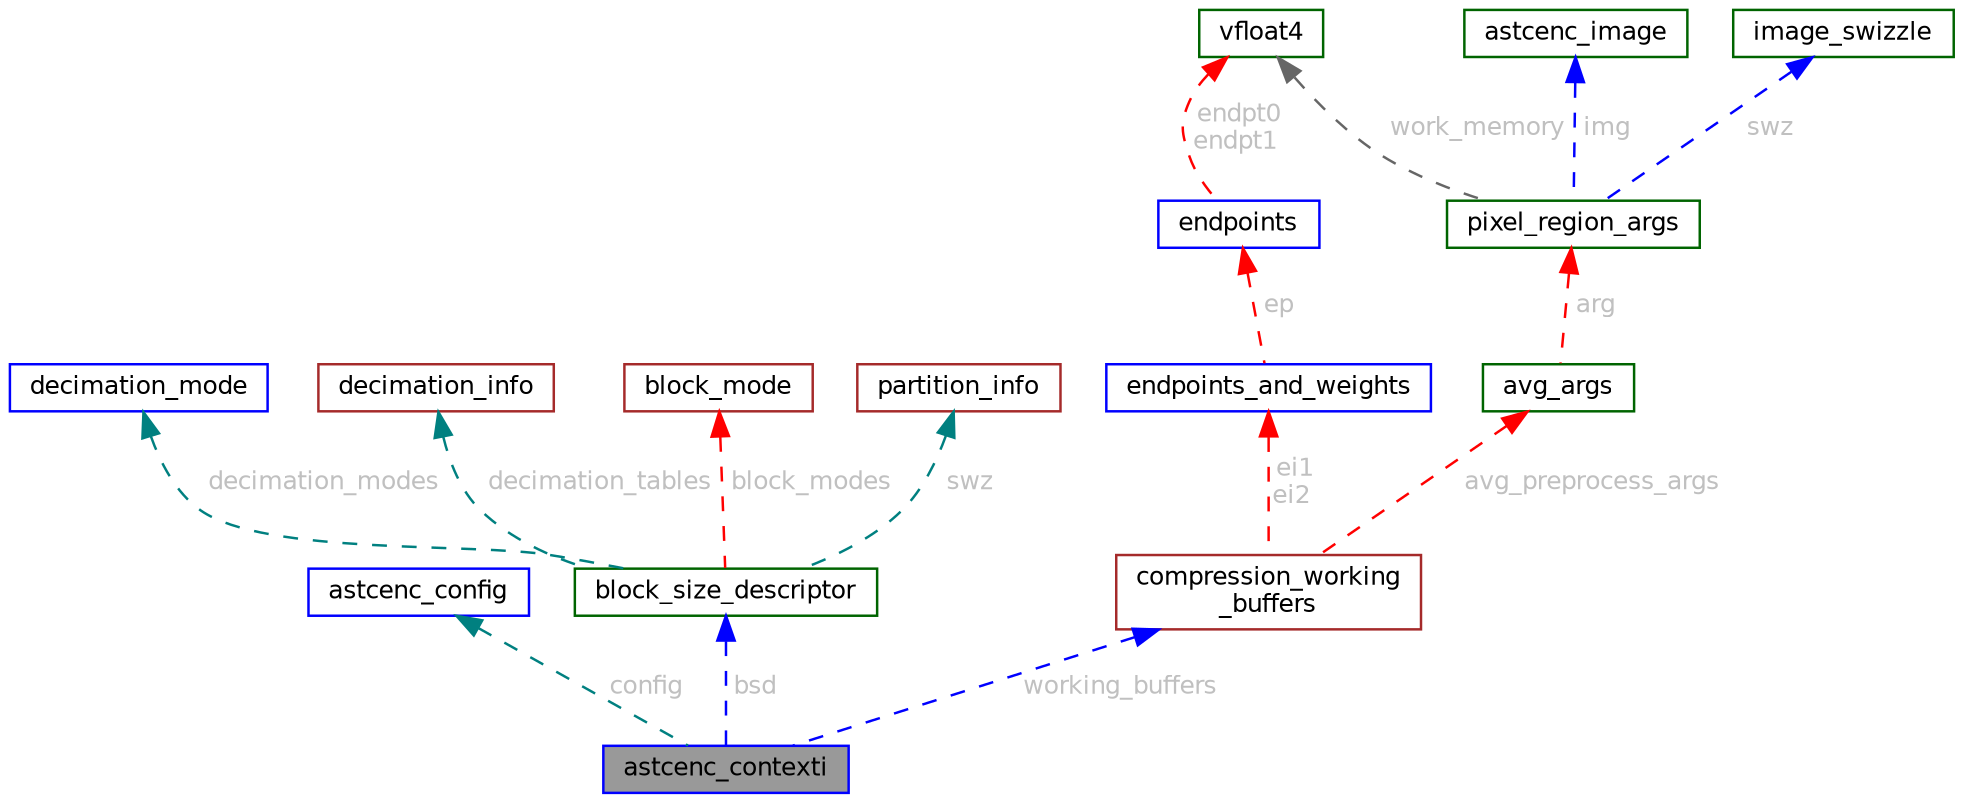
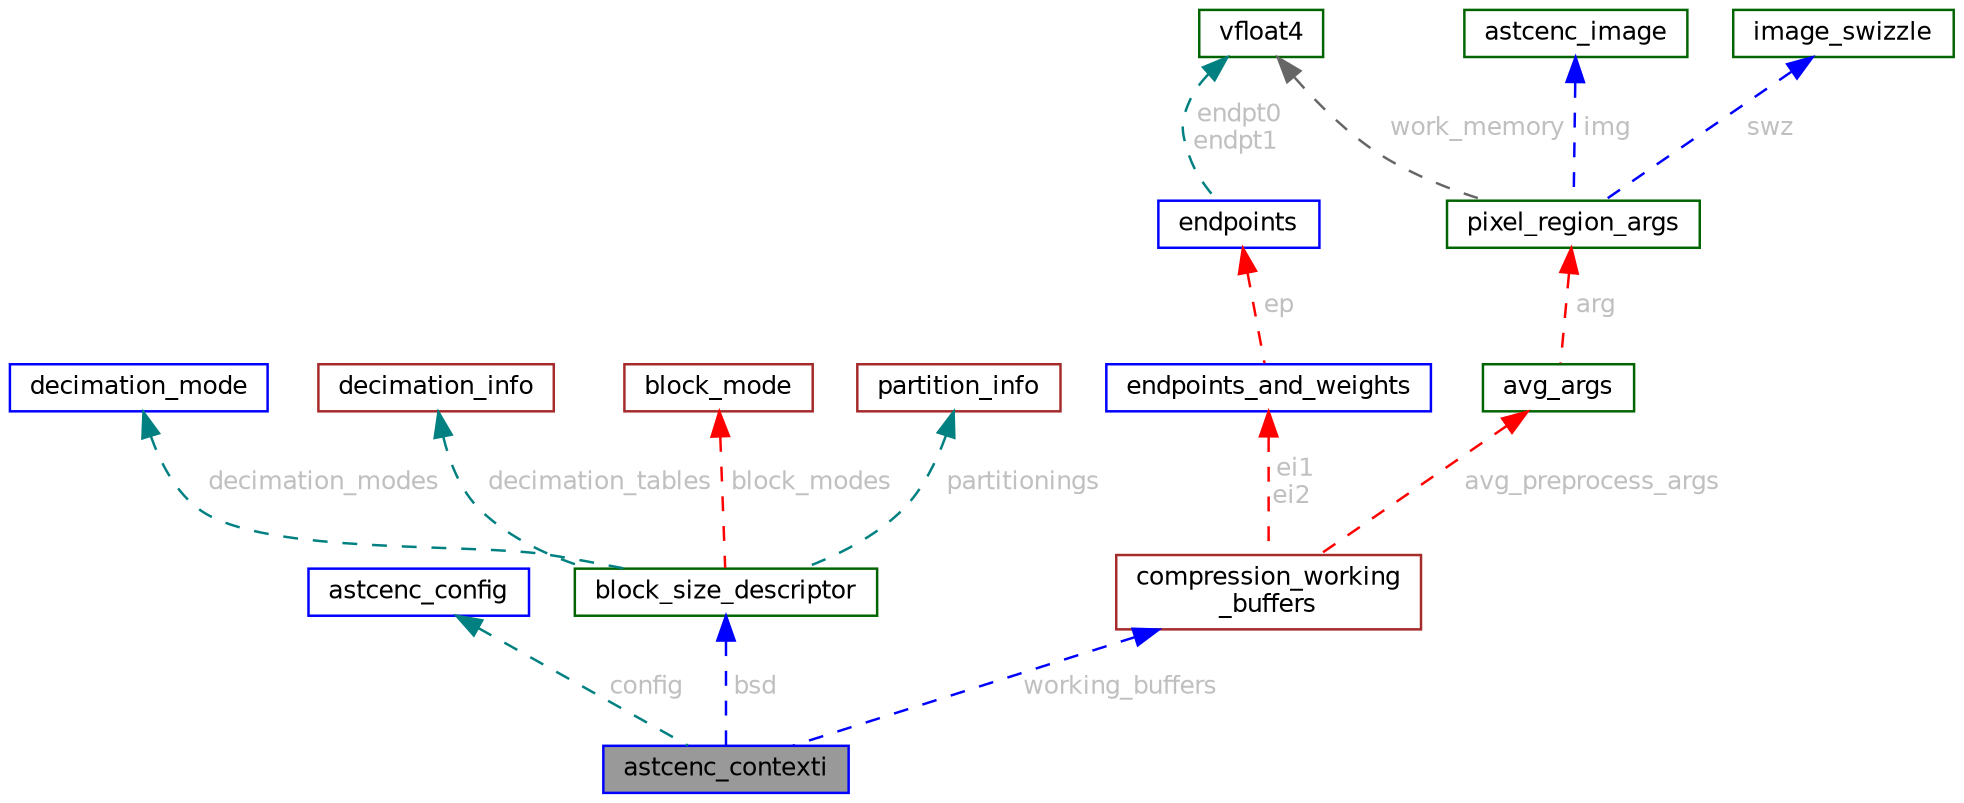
(1184, 138) -> (1184, 138)
(966, 483) -> (1020, 483)
